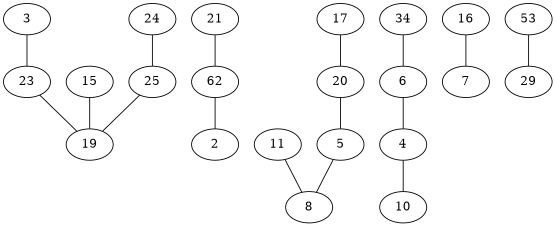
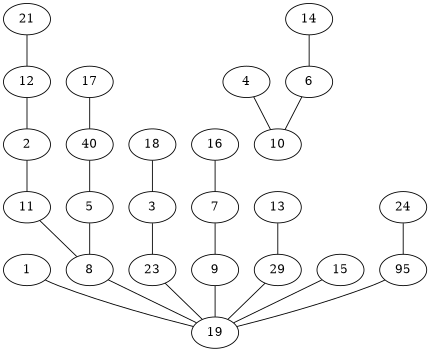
(403, 19) -> (309, 19)
(529, 19) -> (278, 207)
(152, 82) -> (403, 270)
(215, 82) -> (27, 82)
(340, 82) -> (90, 145)
(403, 113) -> (293, 113)
none -> (152, 145)
none -> (27, 176)
none -> (27, 270)
none -> (215, 270)
none -> (152, 301)
none -> (247, 301)
